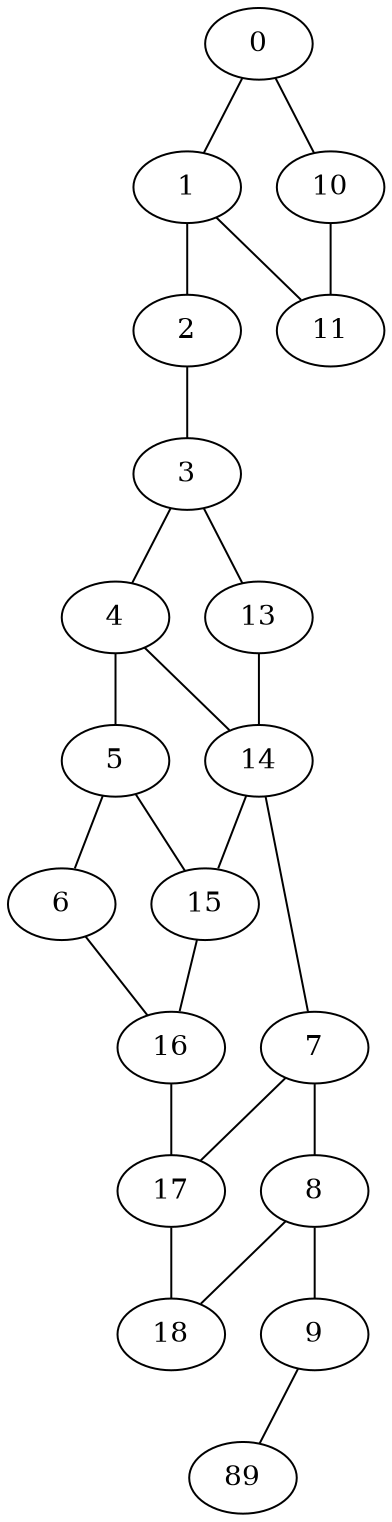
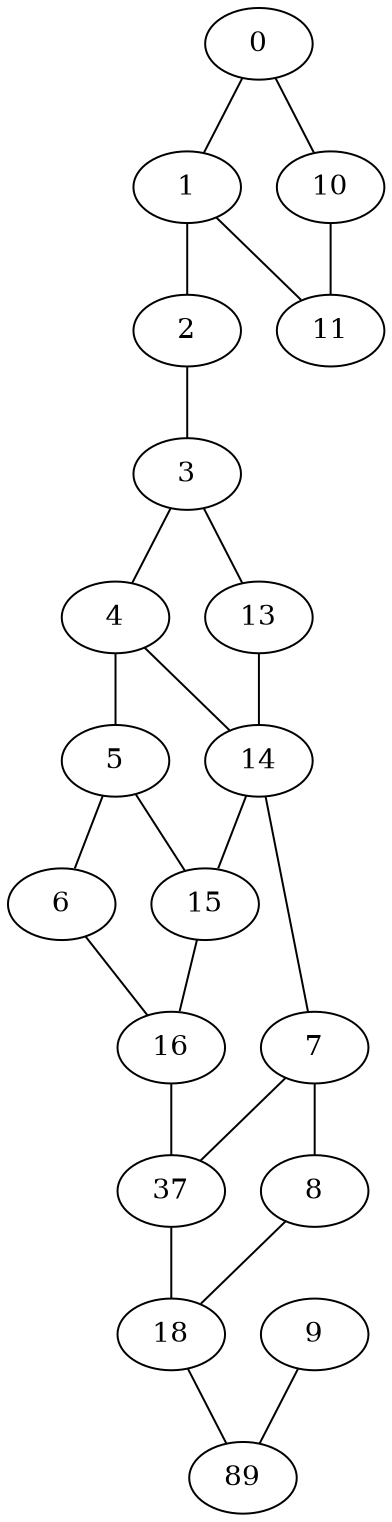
(171, 1191) -> (171, 1191)
(315, 1263) -> none
none -> (207, 1406)
